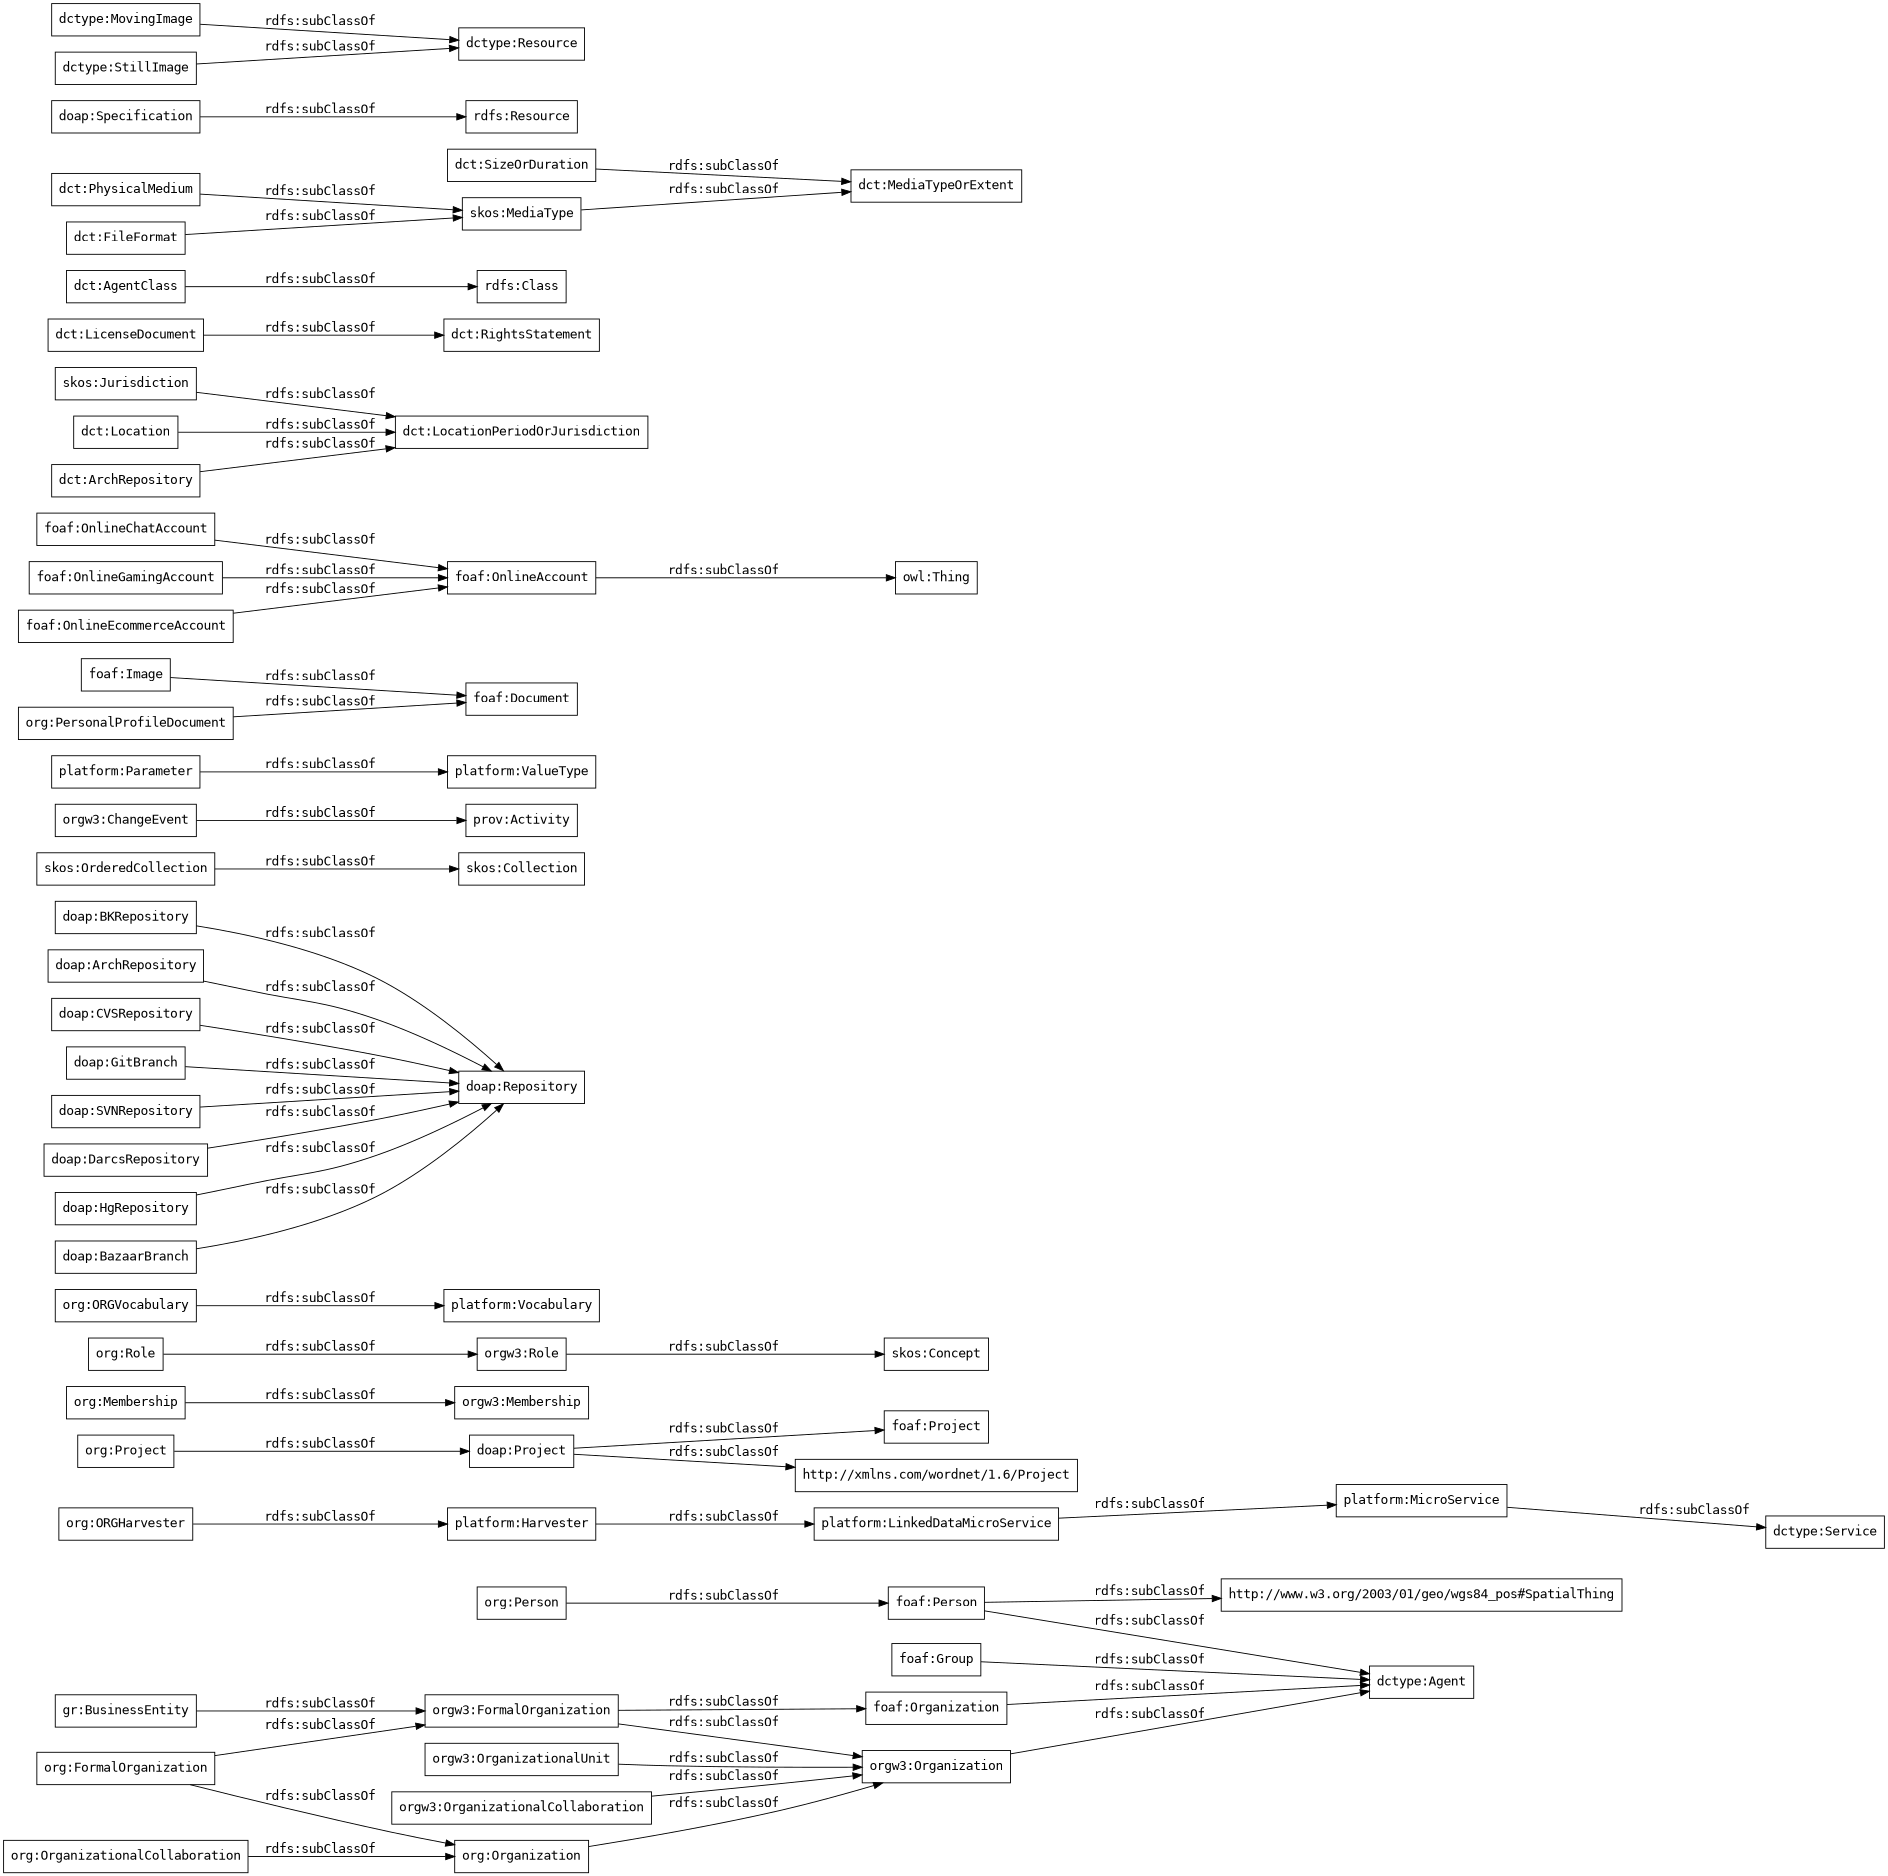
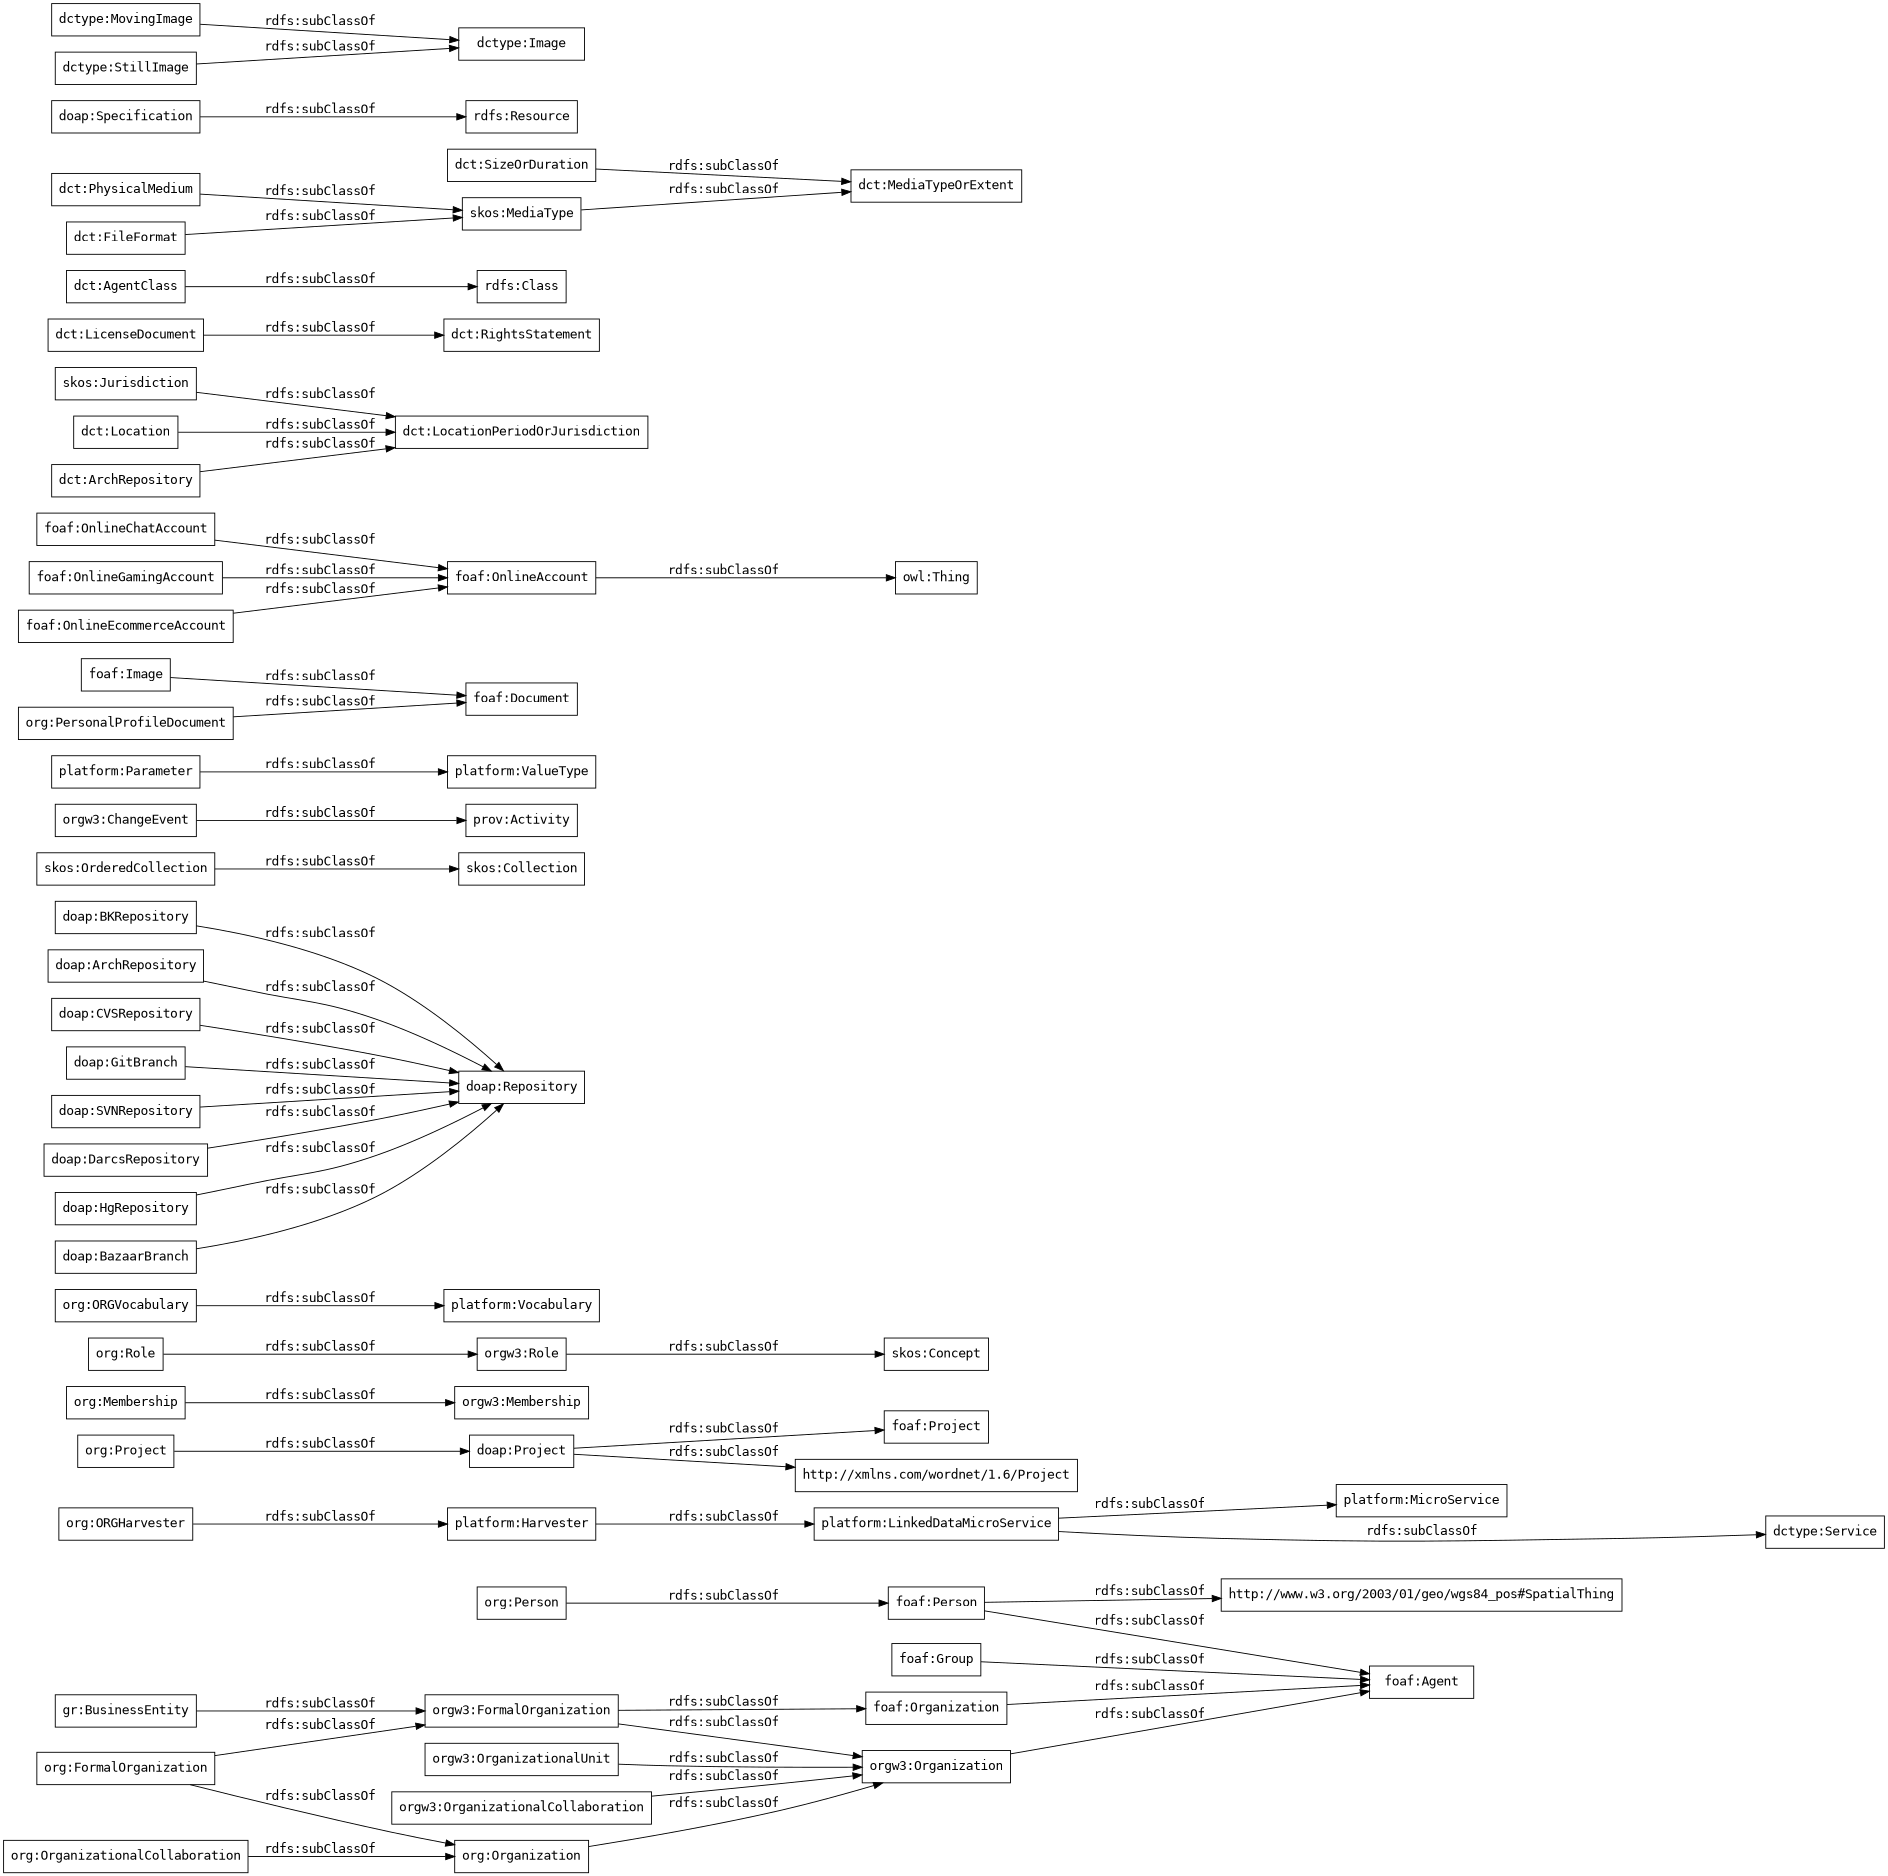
(522, 44) -> (522, 44)
(1632, 1517) -> (1407, 1541)
(1422, 1682) -> (1422, 1682)
